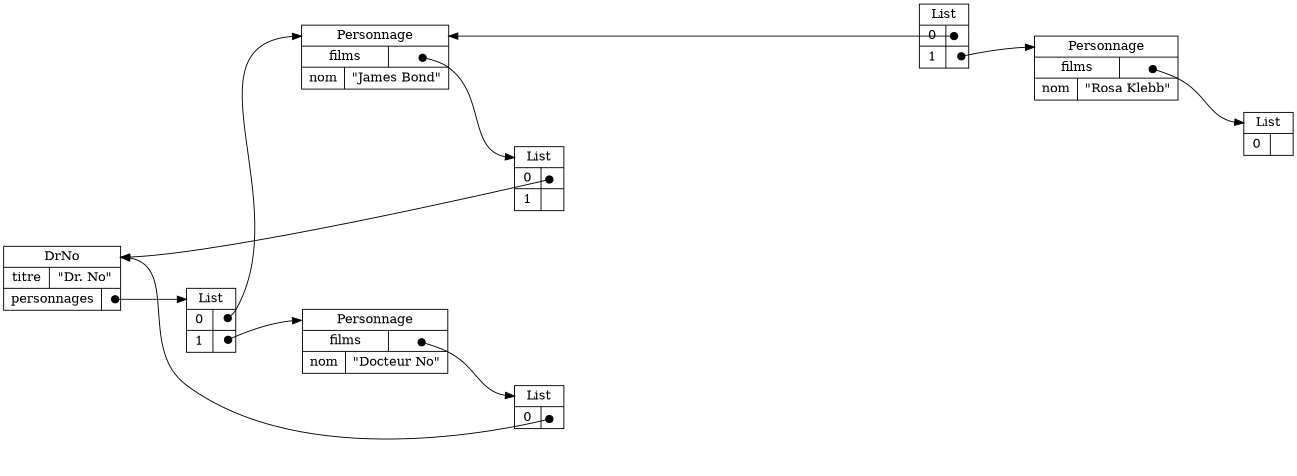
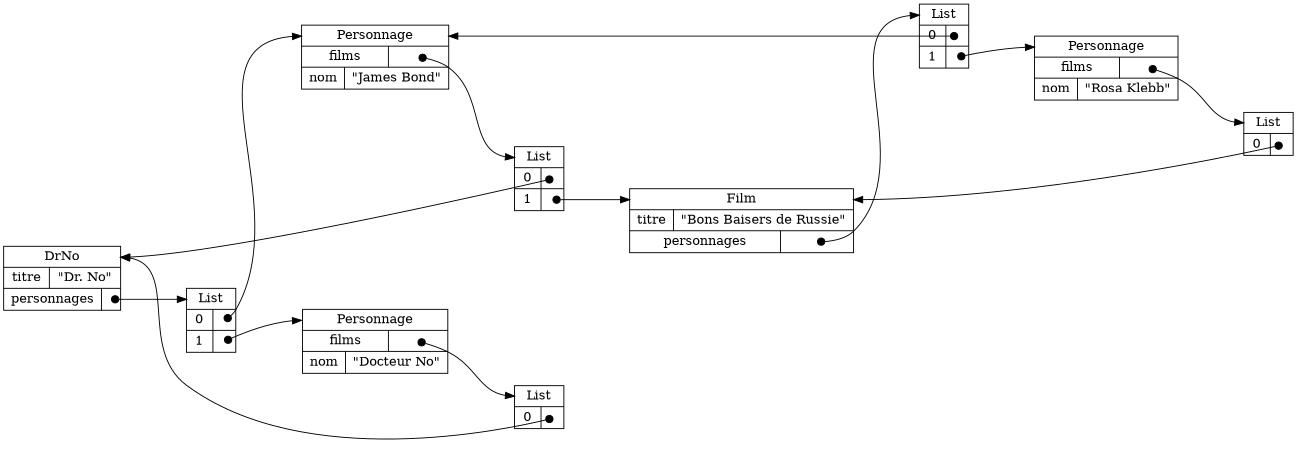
none -> (742, 221)
